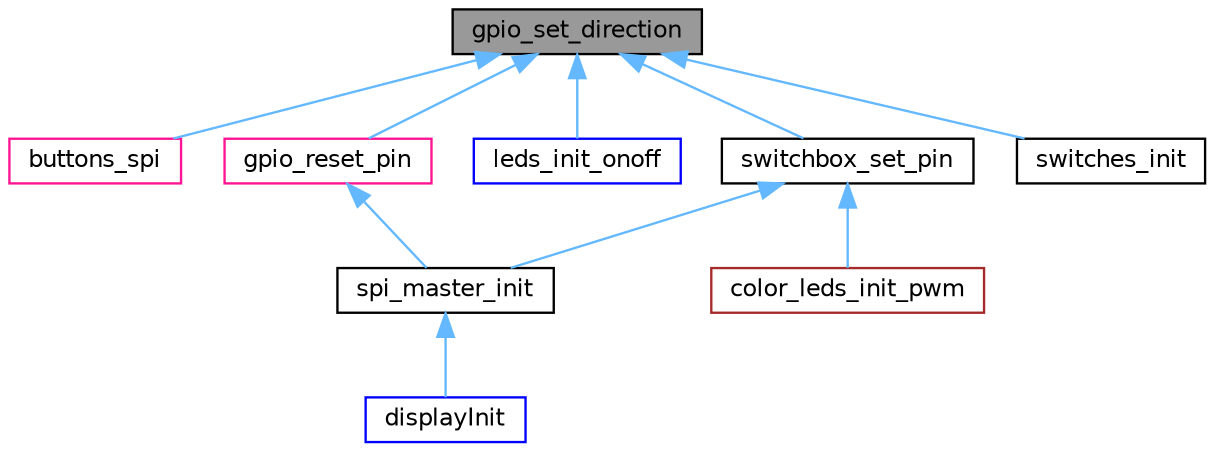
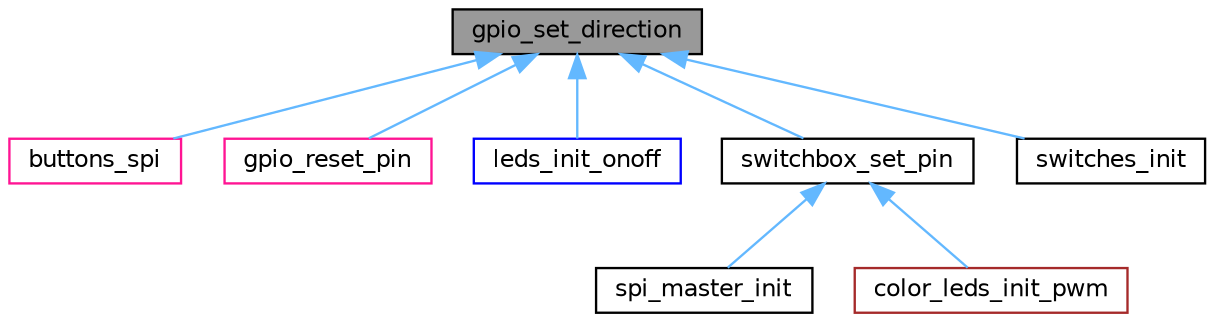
(395, 235) -> none
(446, 420) -> none
